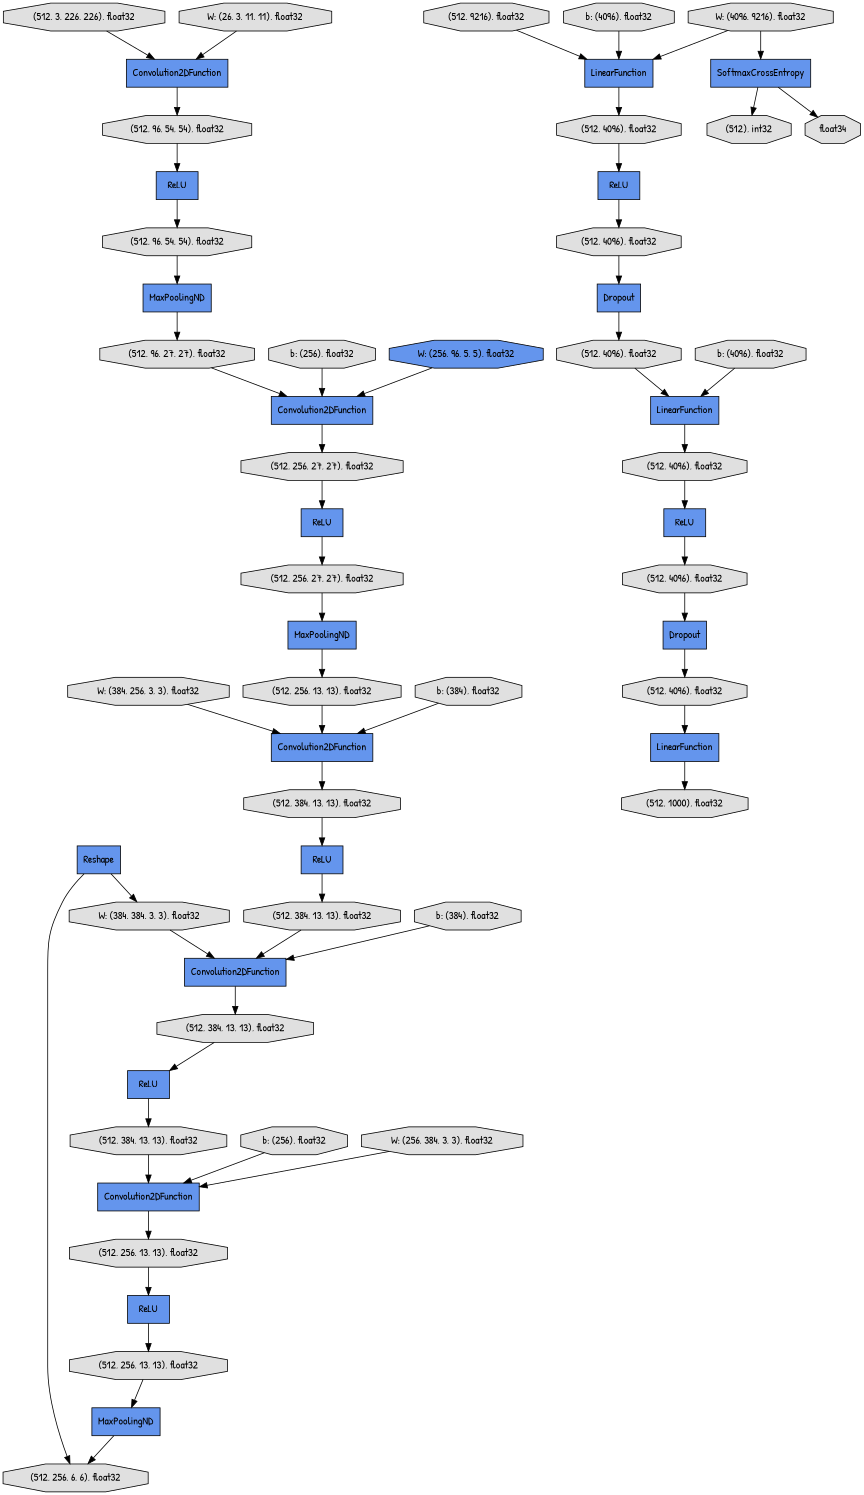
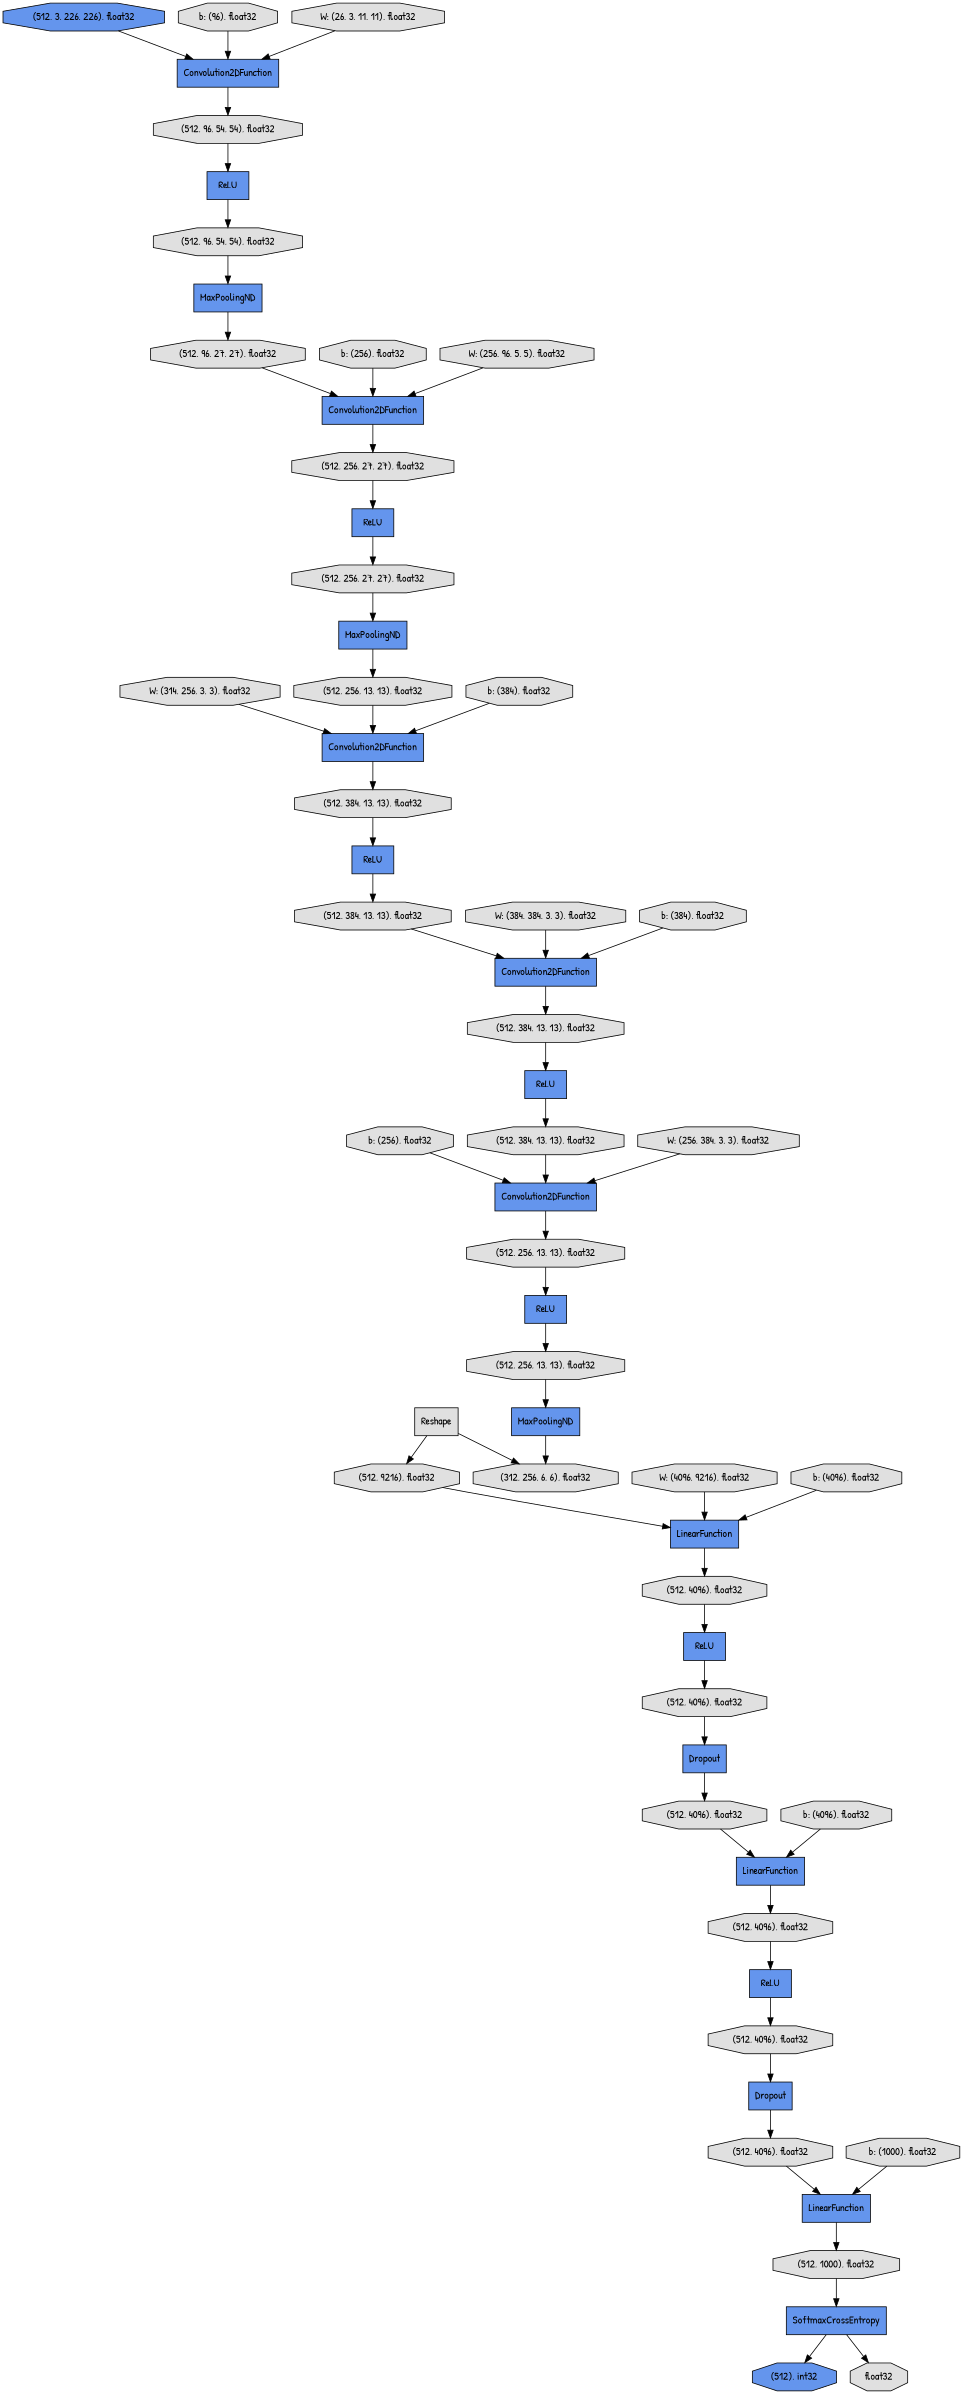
(84, 17) -> (84, 17)
none -> (228, 17)
(761, 41) -> (836, 2289)
(749, 129) -> (794, 2377)
(833, 129) -> (879, 2377)
(466, 354) -> (517, 354)
(148, 691) -> (200, 691)
(99, 860) -> (436, 1422)
(121, 885) -> (419, 1447)
(76, 1478) -> (546, 1478)
none -> (903, 2152)
